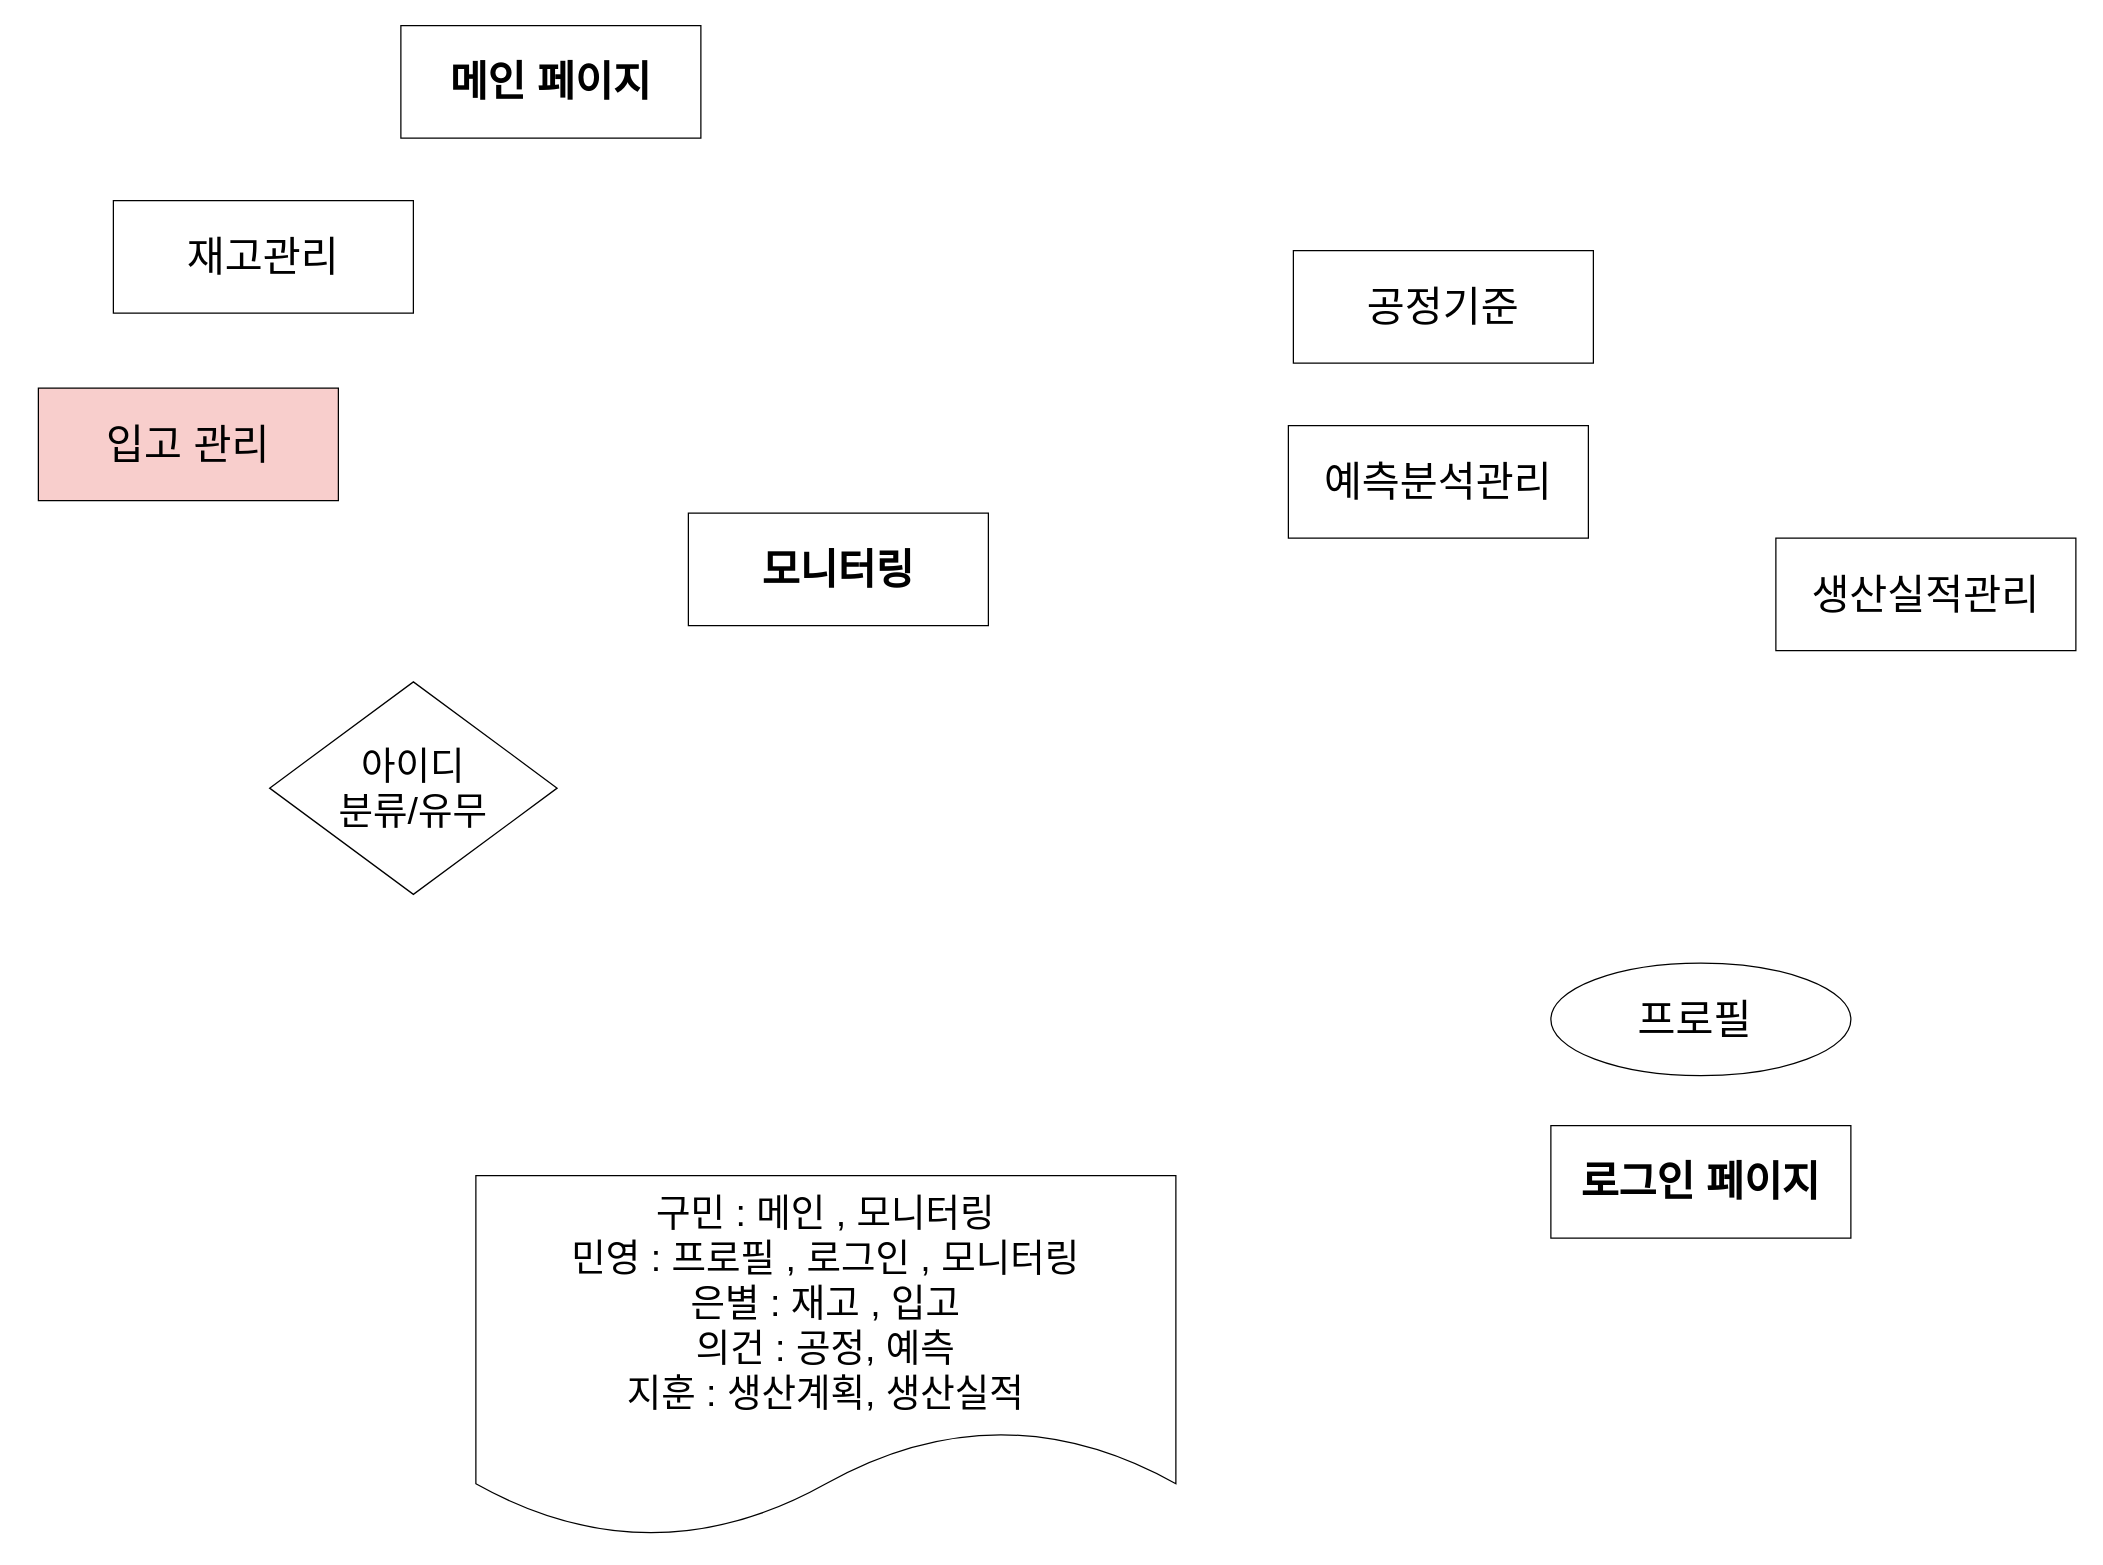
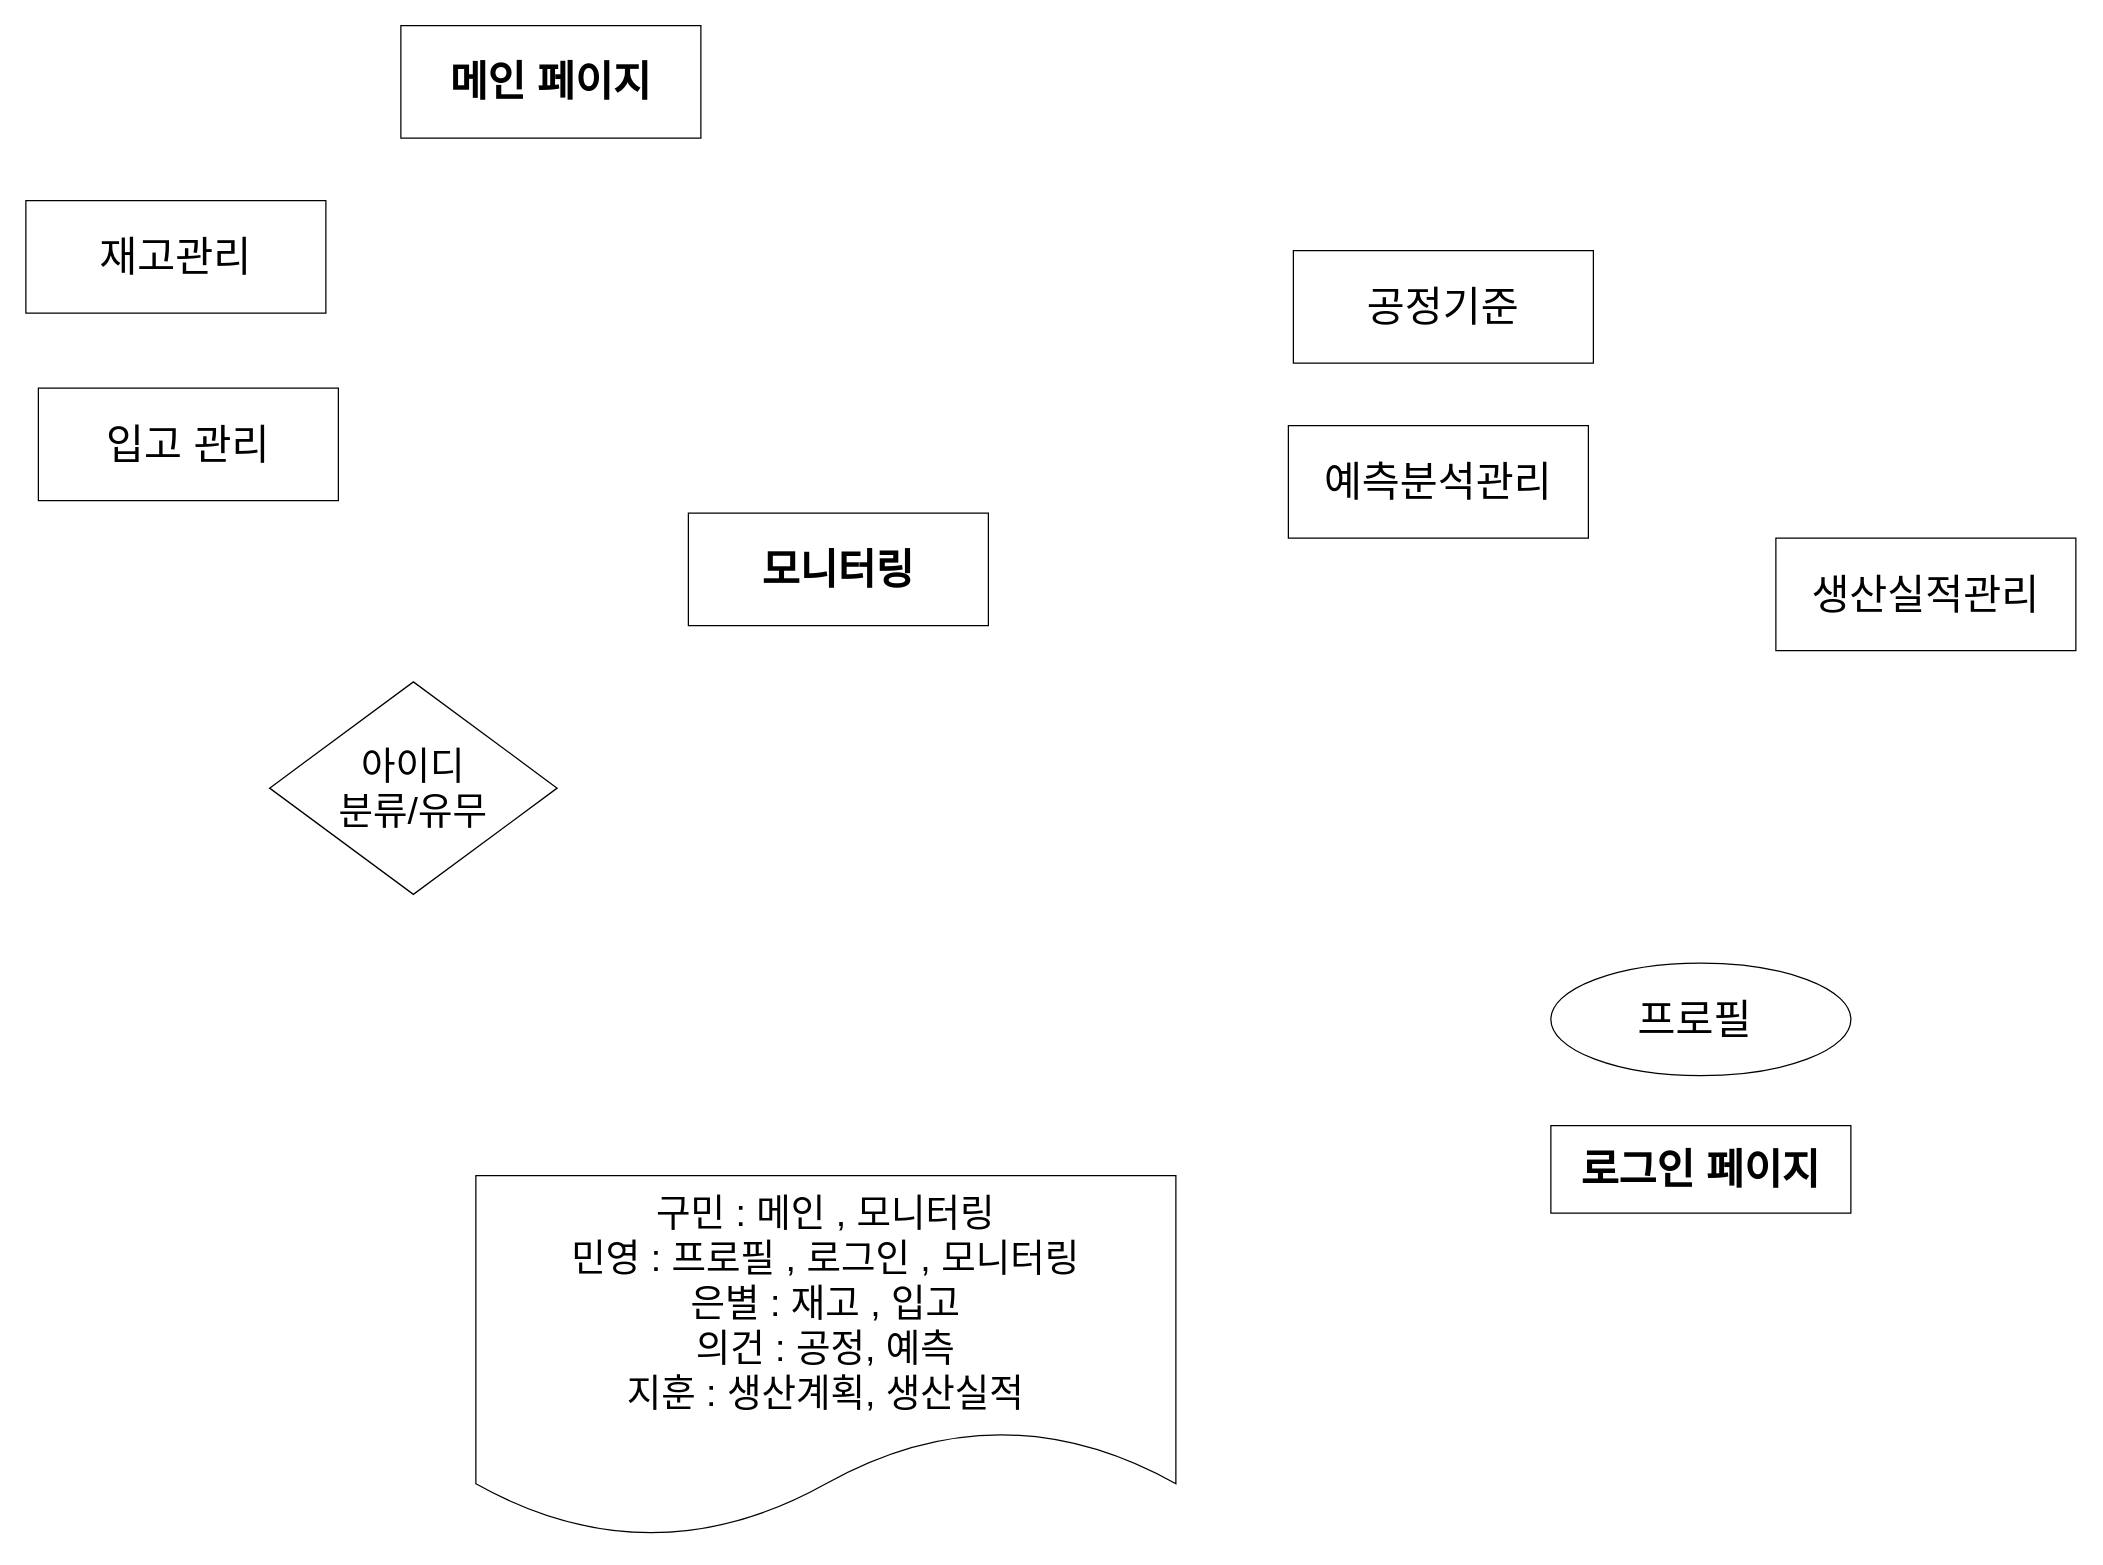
(263, 257) -> (176, 257)
(188, 444) -> (188, 444)
(1701, 1182) -> (1701, 1169)
